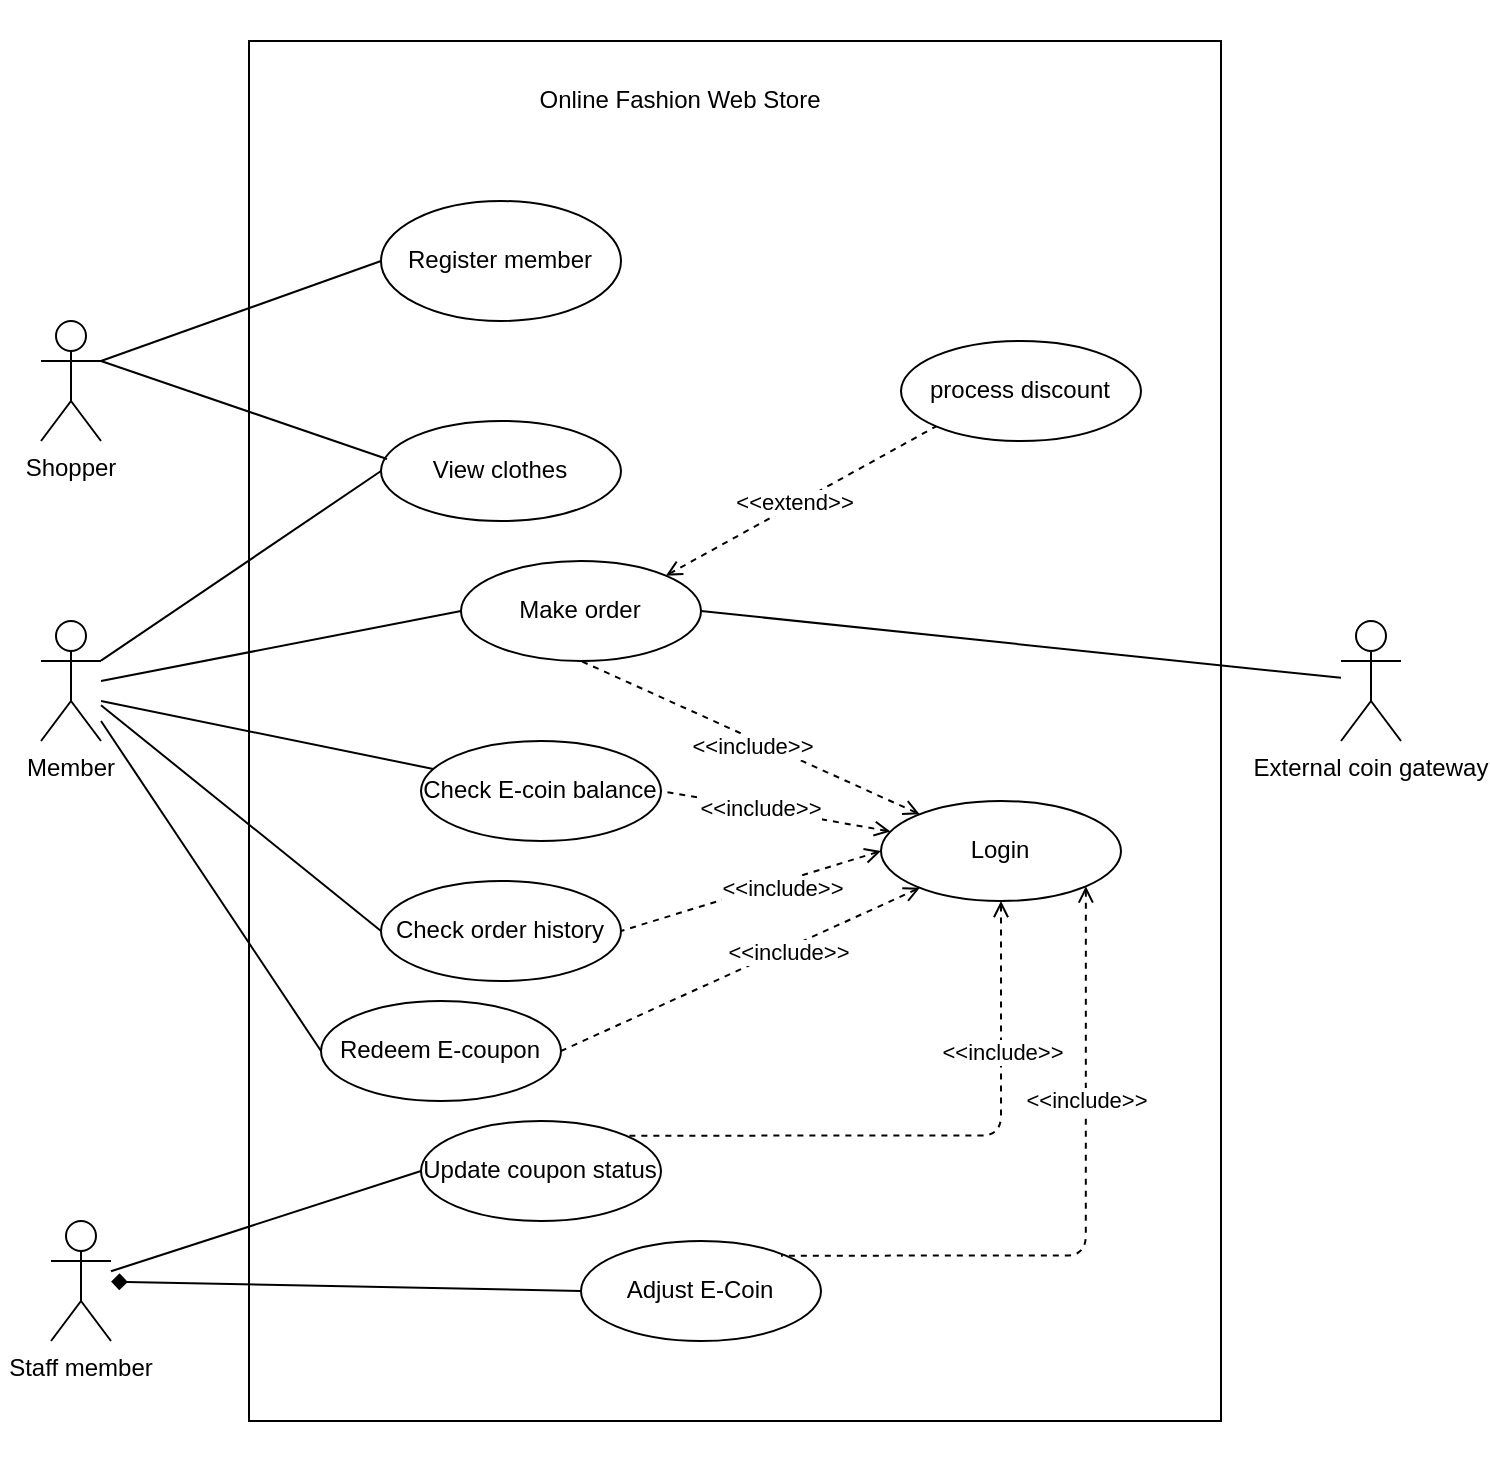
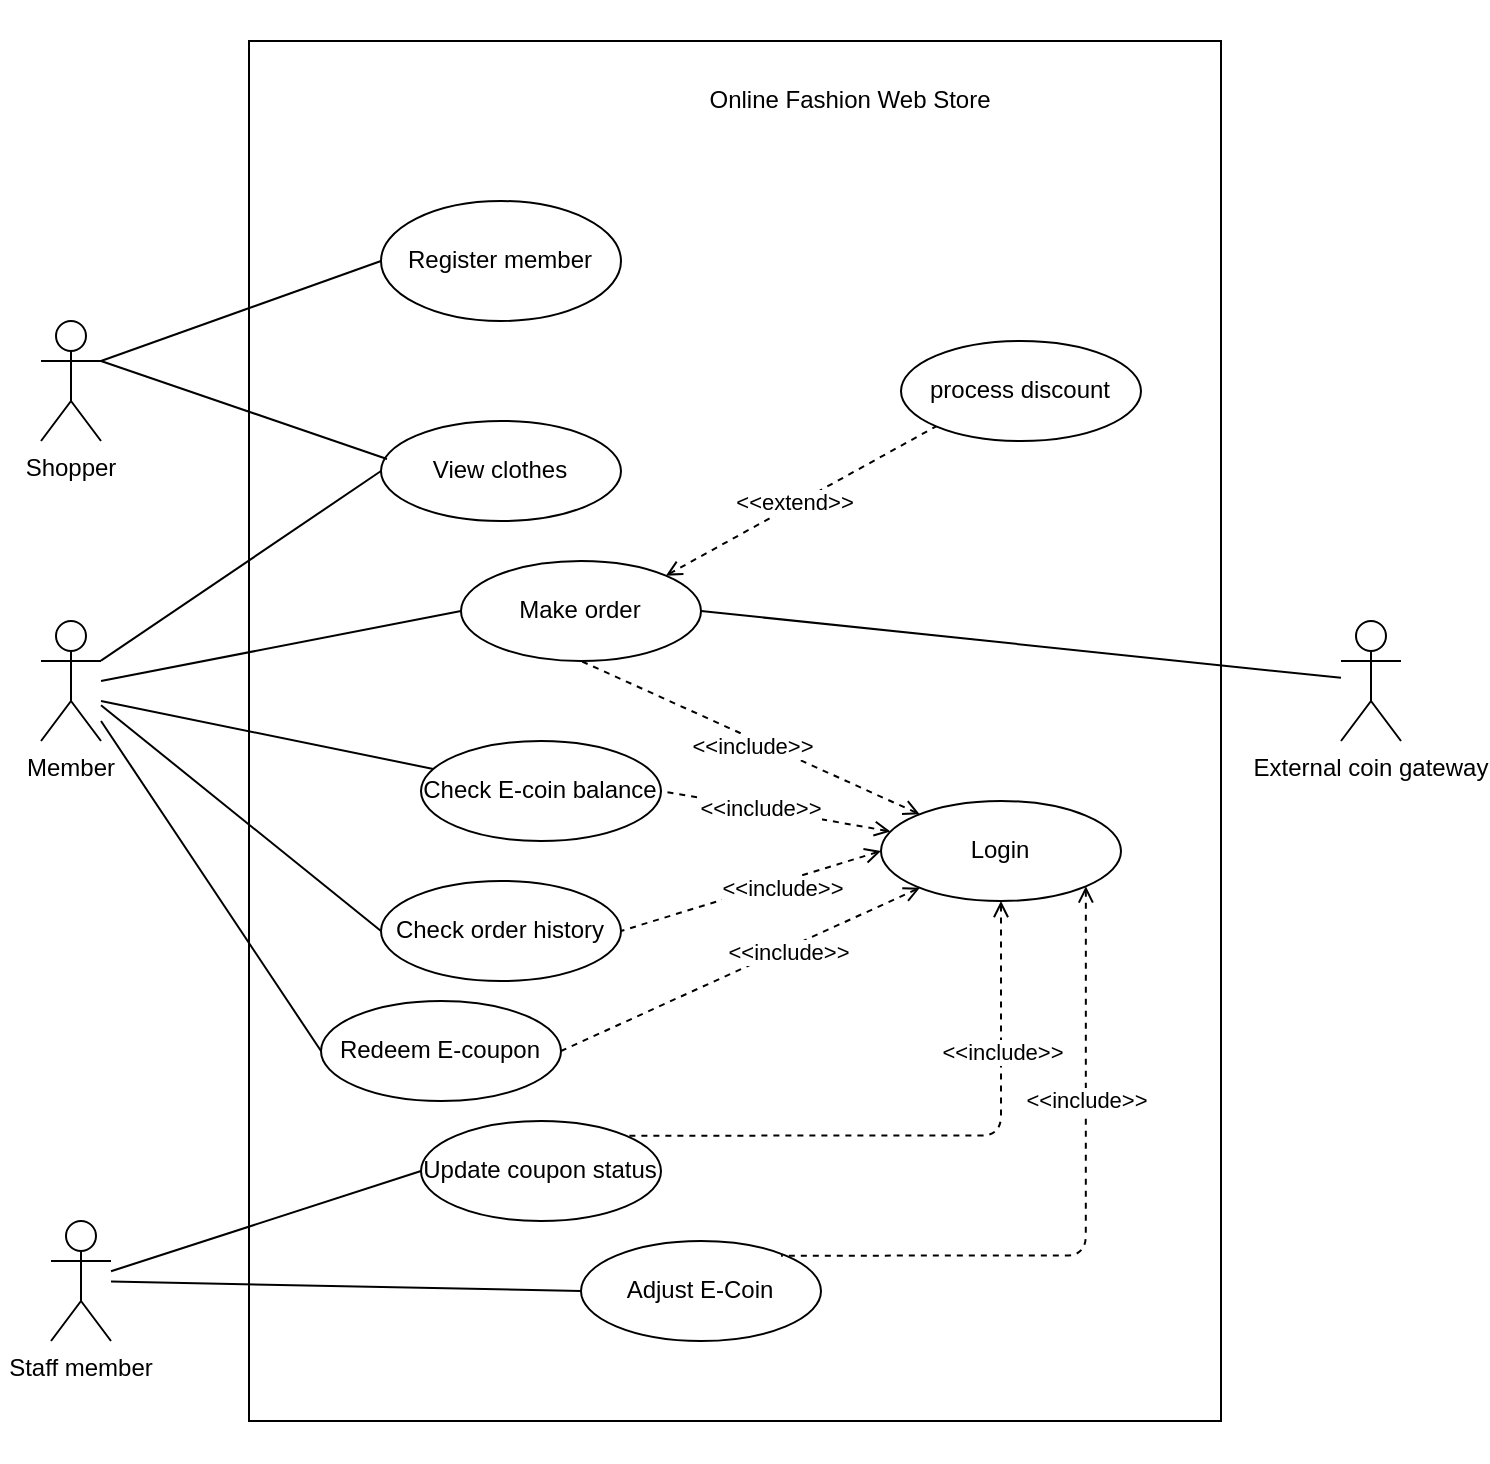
(681, 101) -> (851, 101)
(127, 1282) -> (119, 1282)
